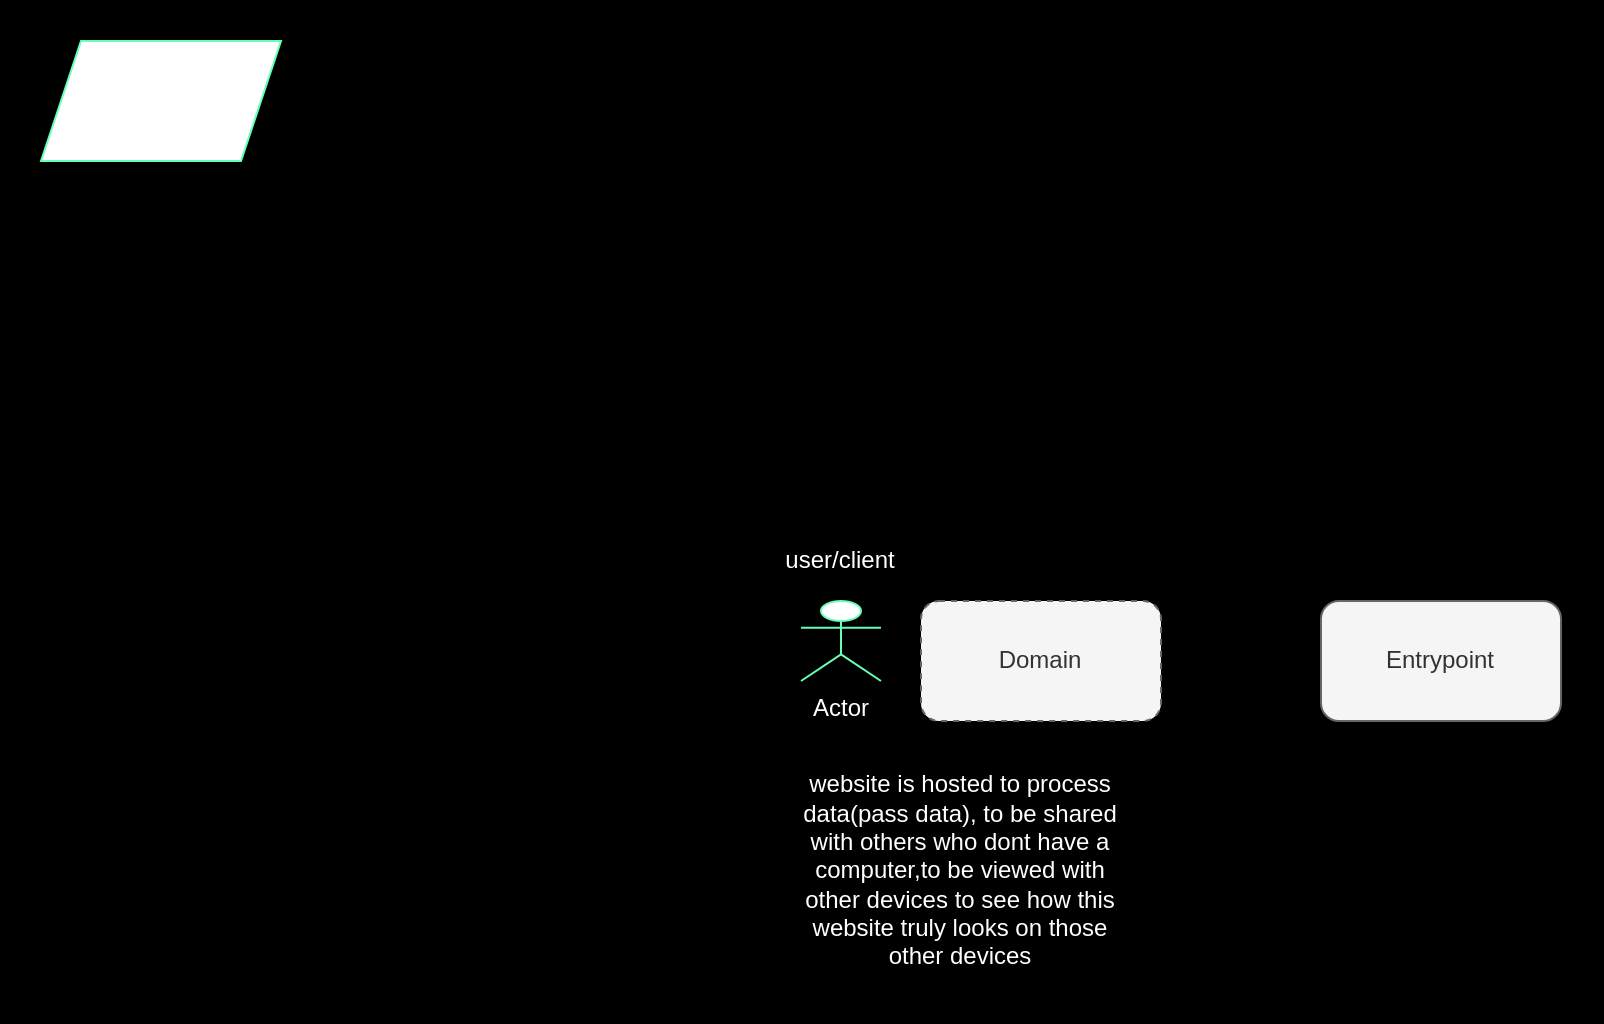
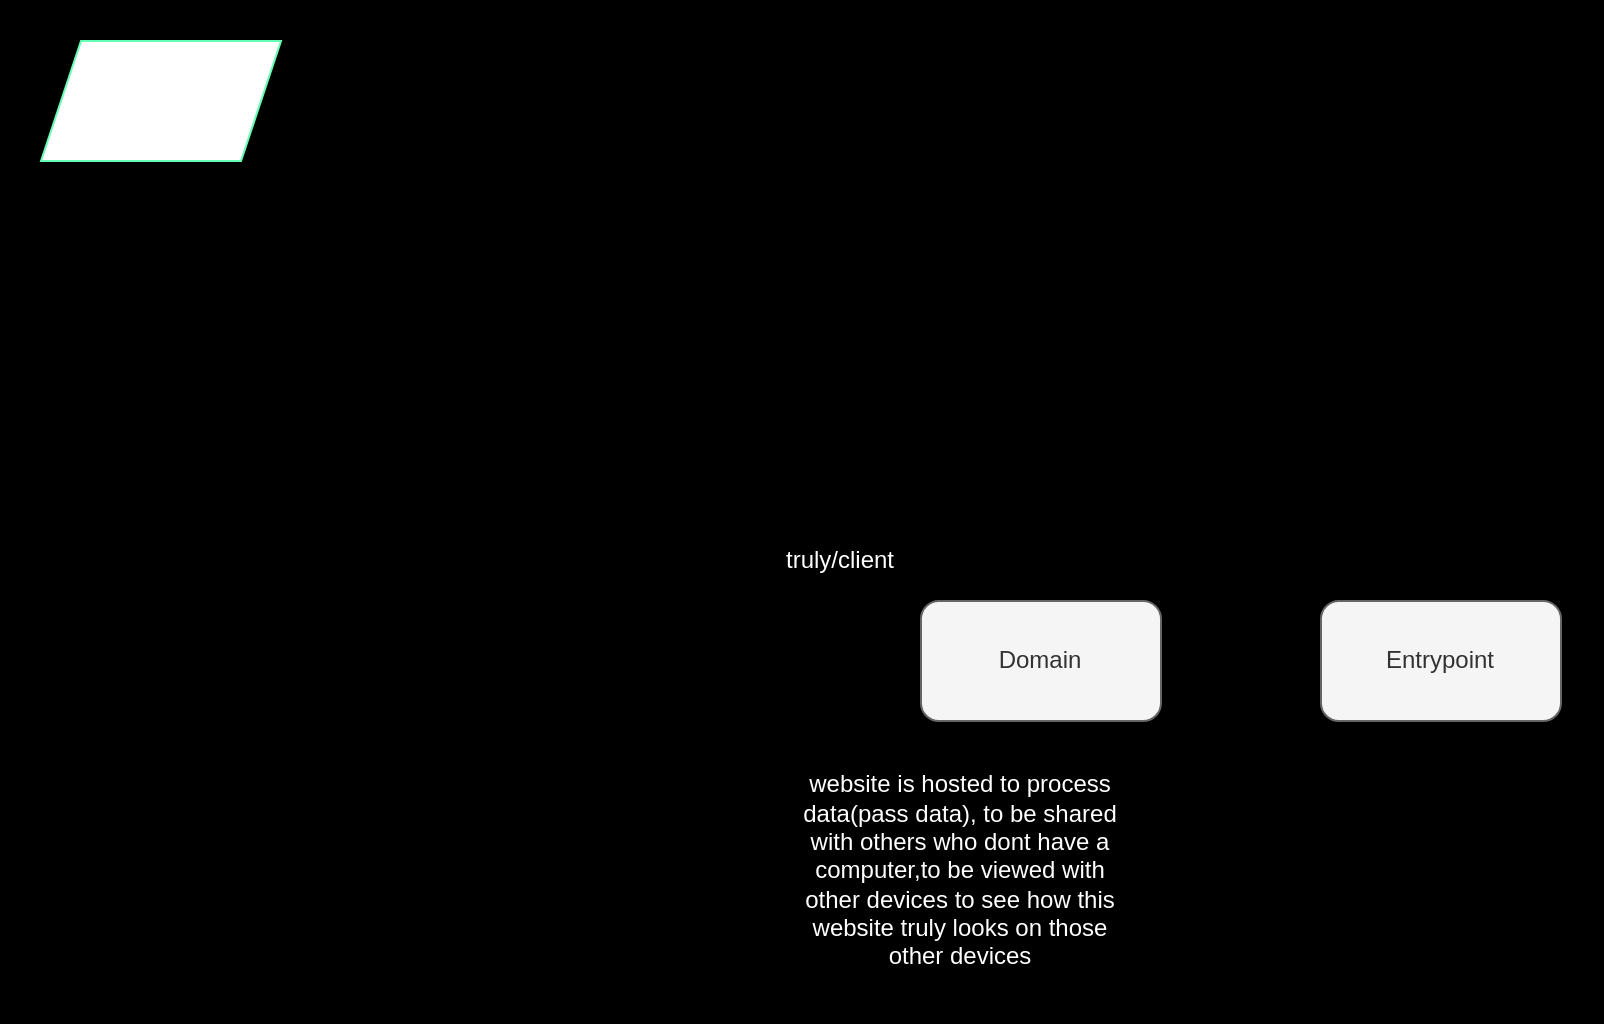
(841, 561) -> (841, 561)
(841, 641) -> none
(1041, 661) -> (1041, 661)
none -> (1162, 661)
